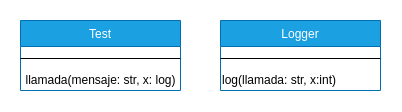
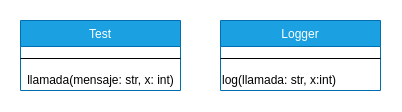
(101, 81) -> (101, 81)
